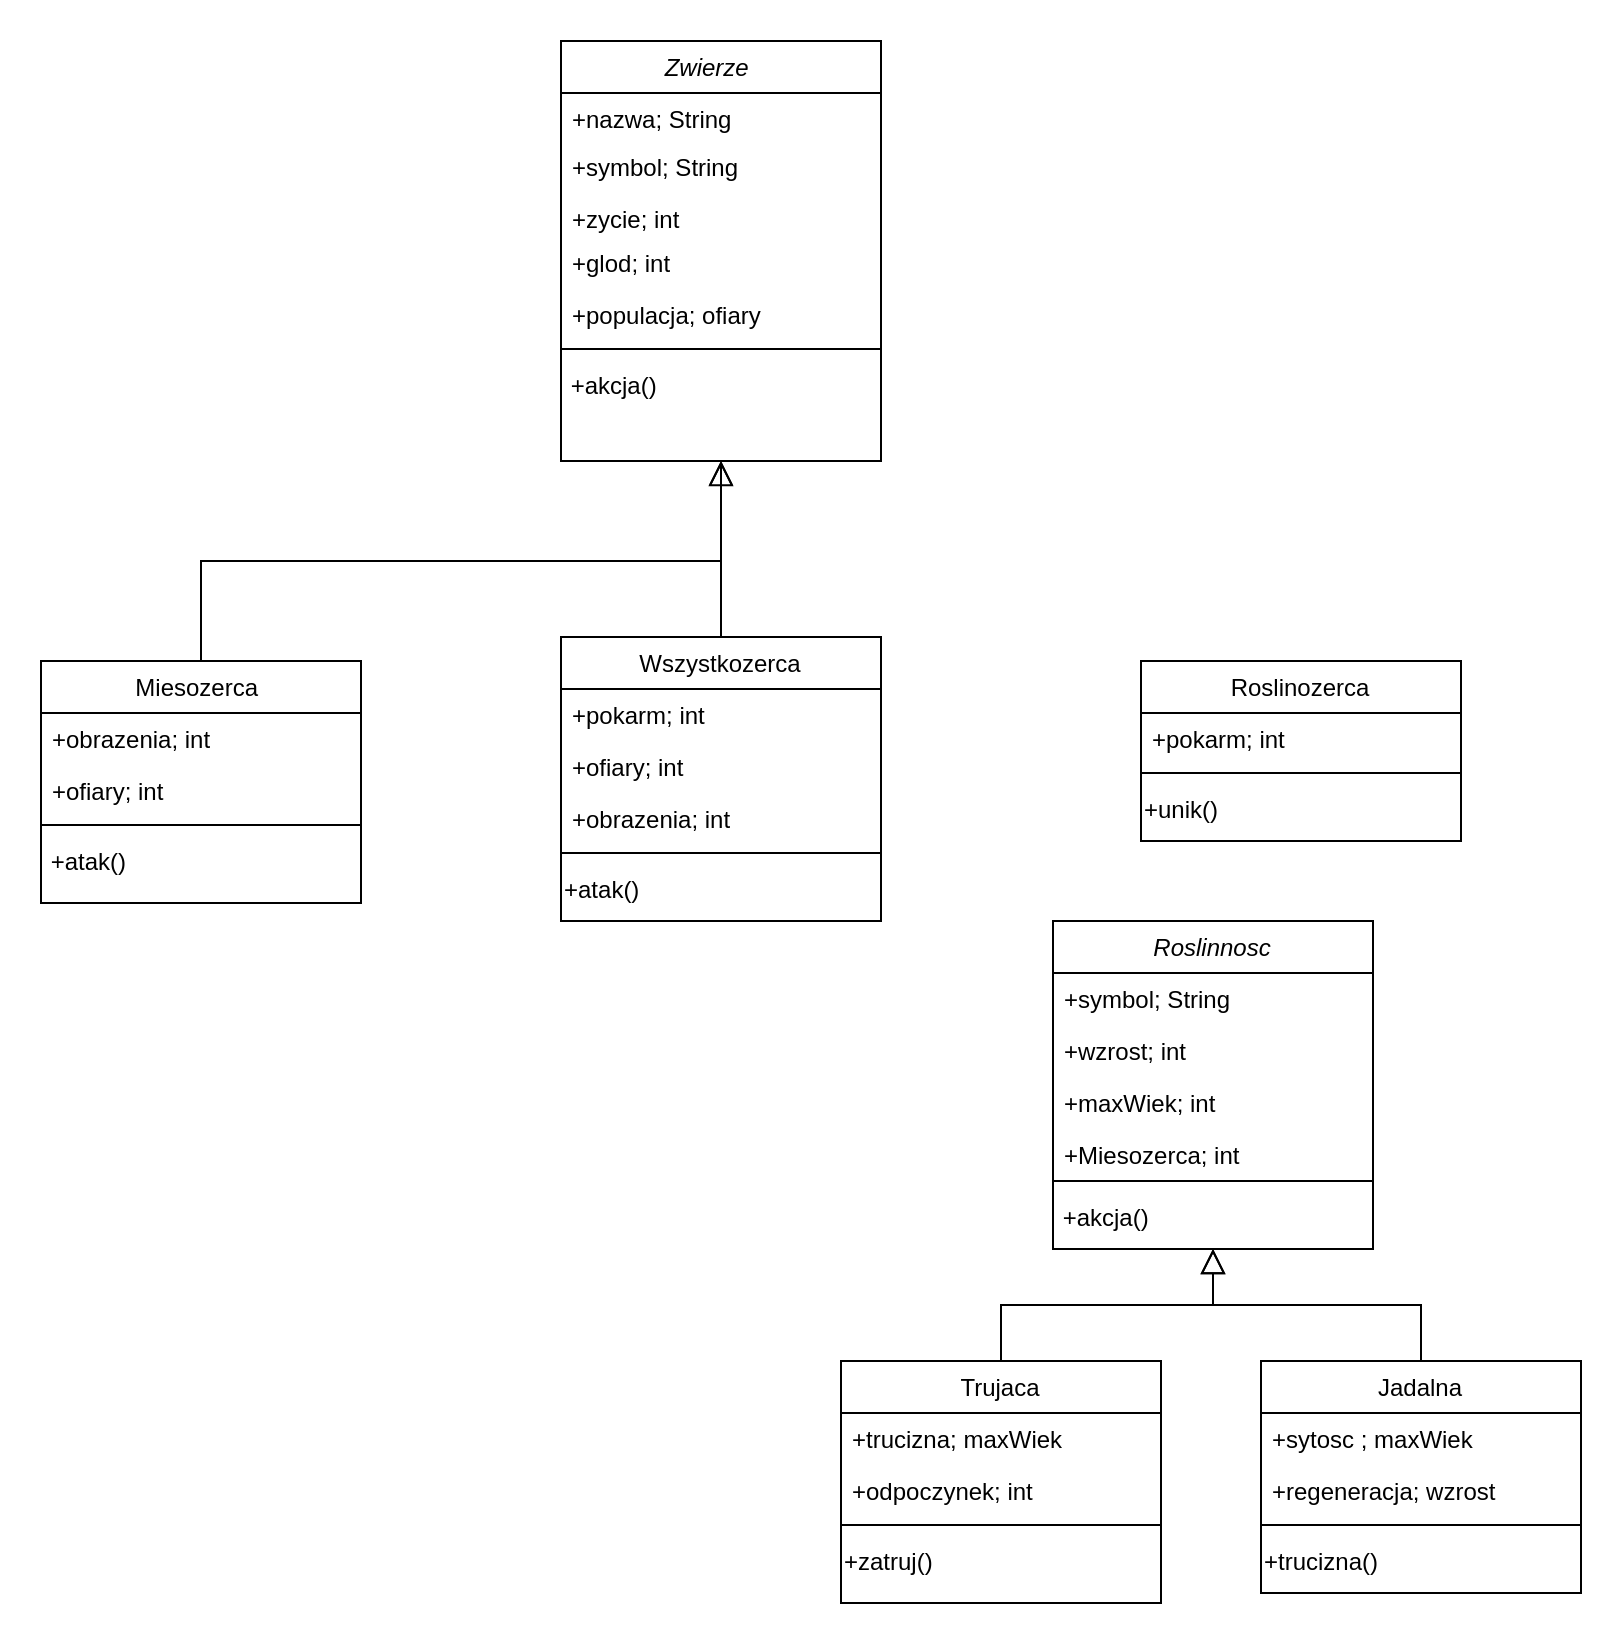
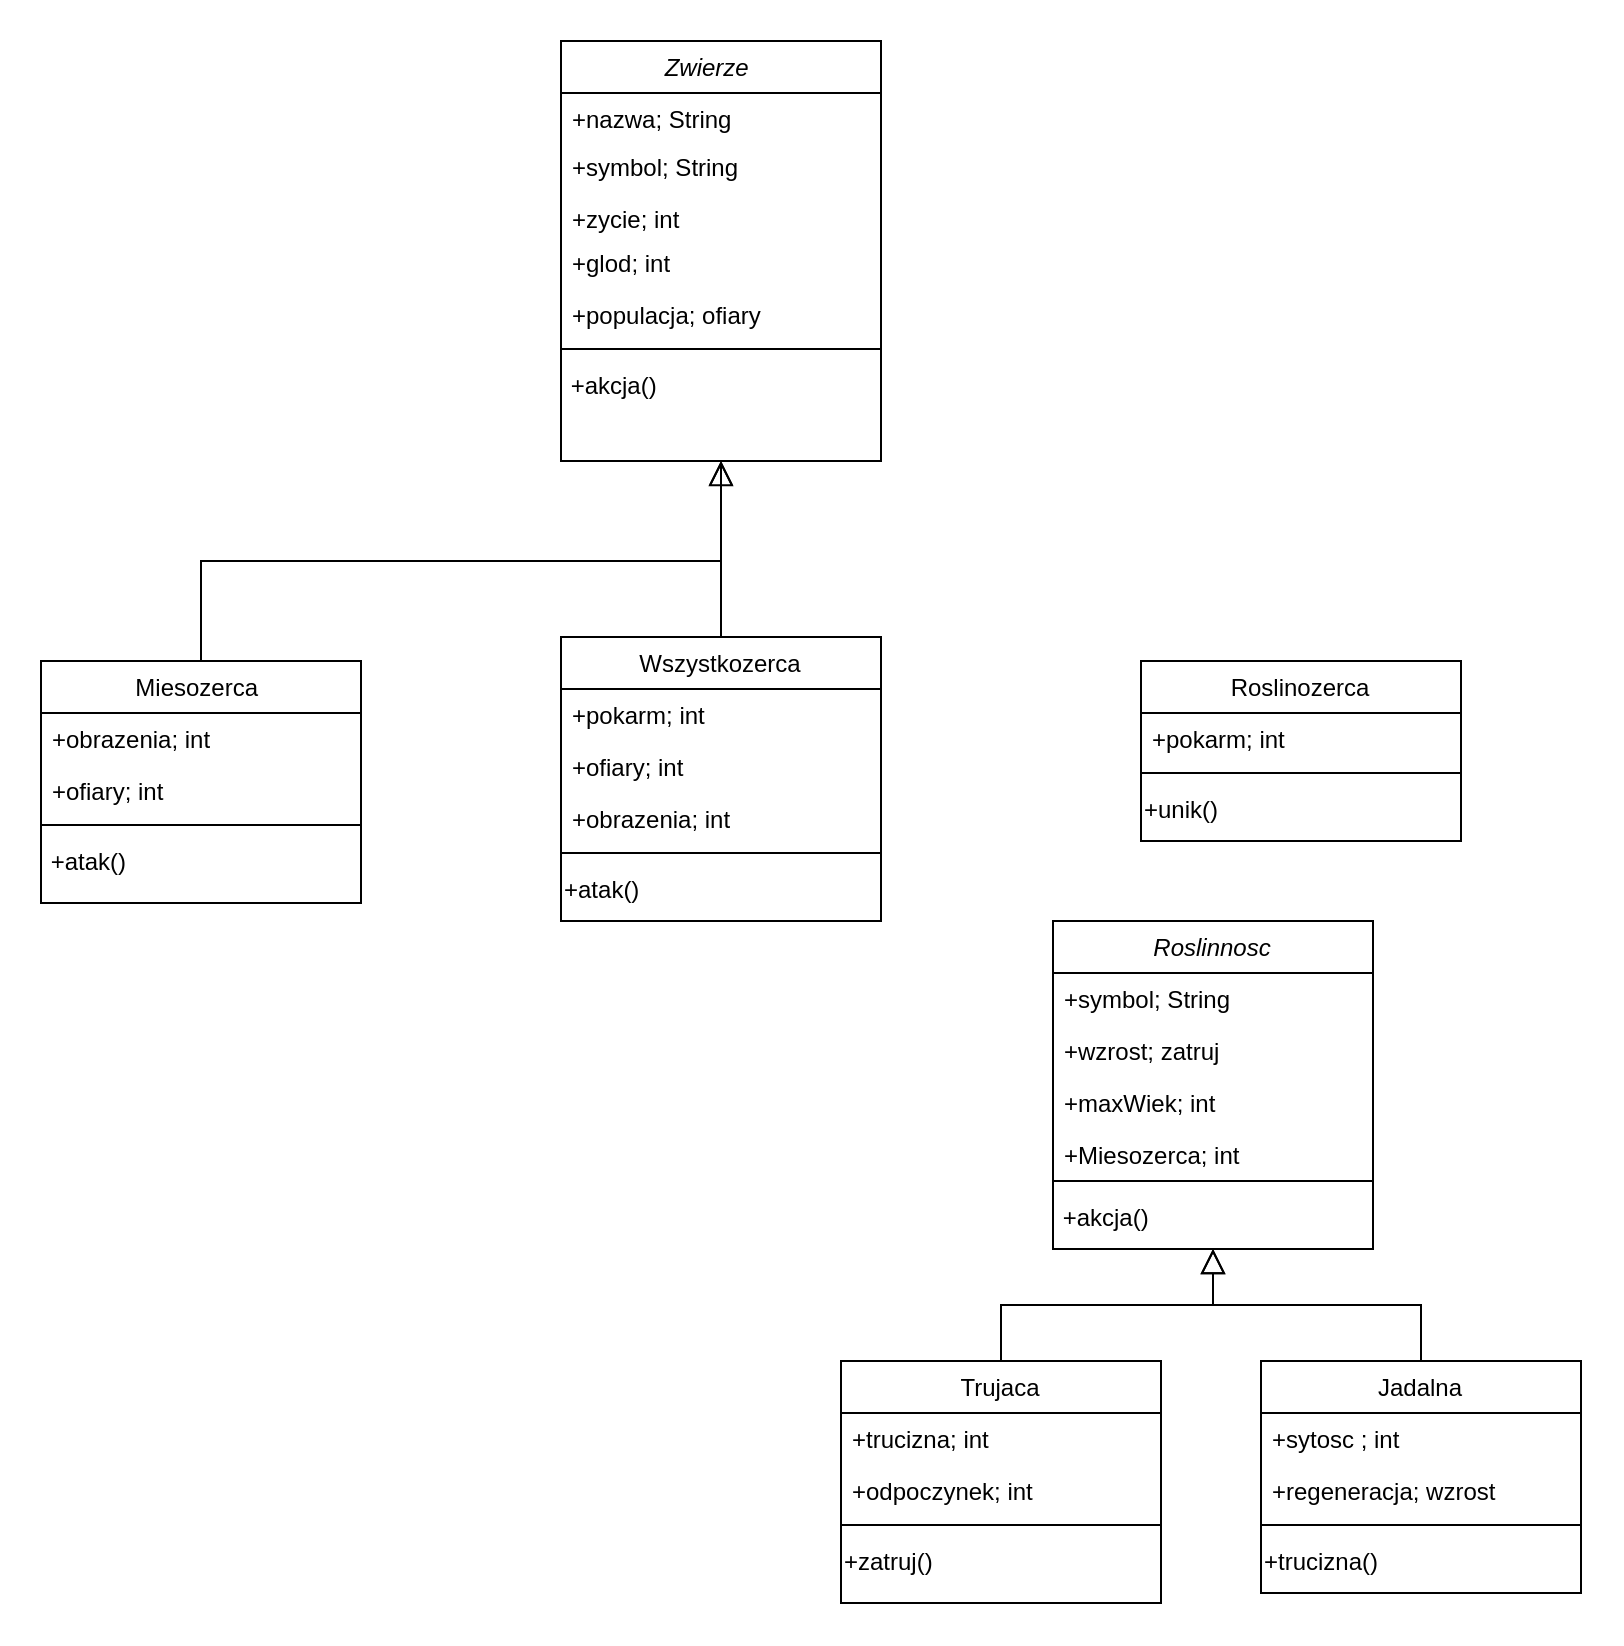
(1135, 1052) -> (1159, 1052)
(960, 1440) -> (934, 1440)
(1374, 1440) -> (1347, 1440)
